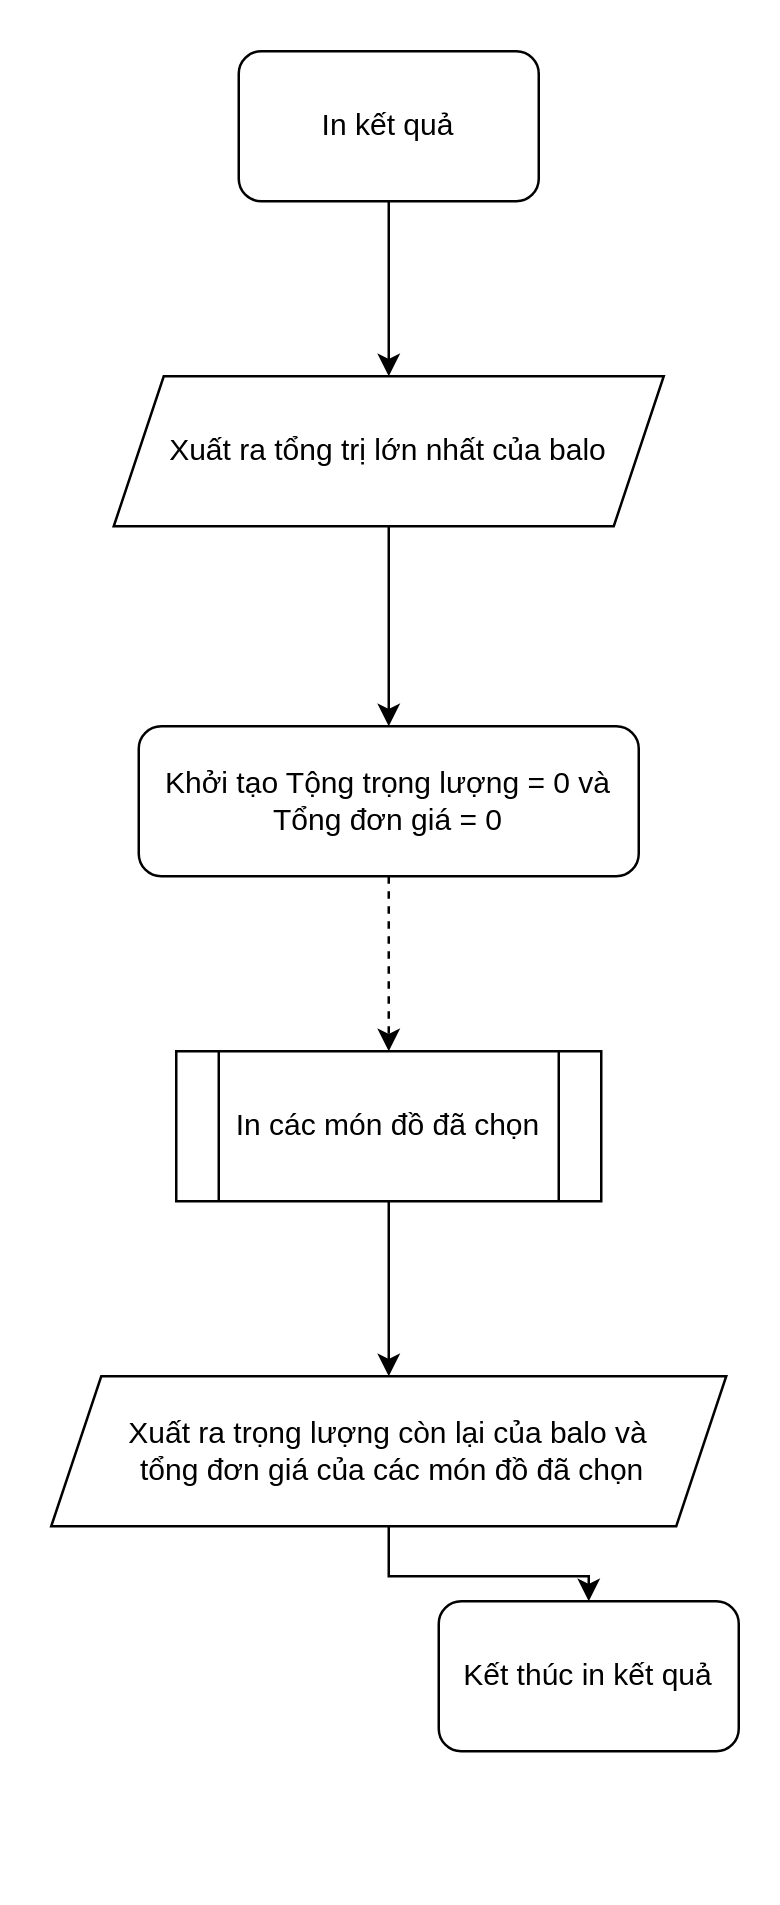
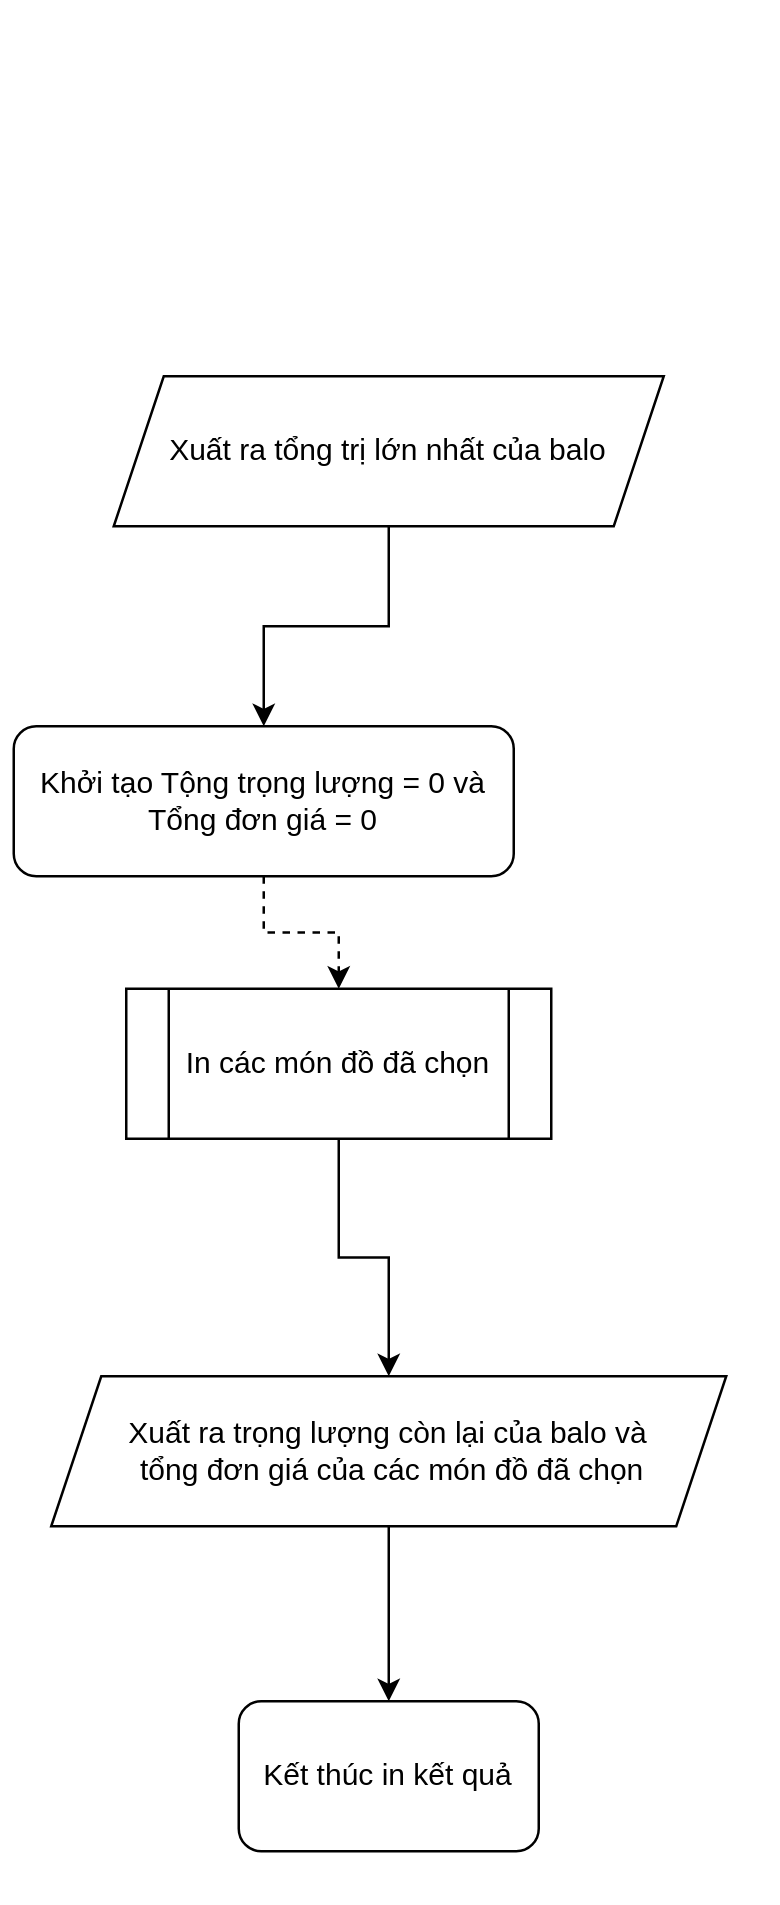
(389, 126) -> none
(389, 280) -> none
(389, 801) -> (264, 801)
(389, 1126) -> (339, 1064)
(589, 1676) -> (389, 1776)
